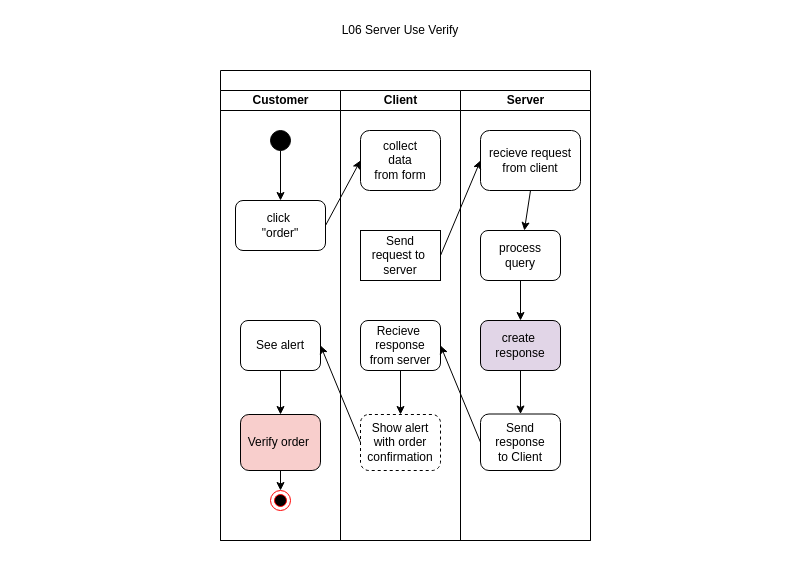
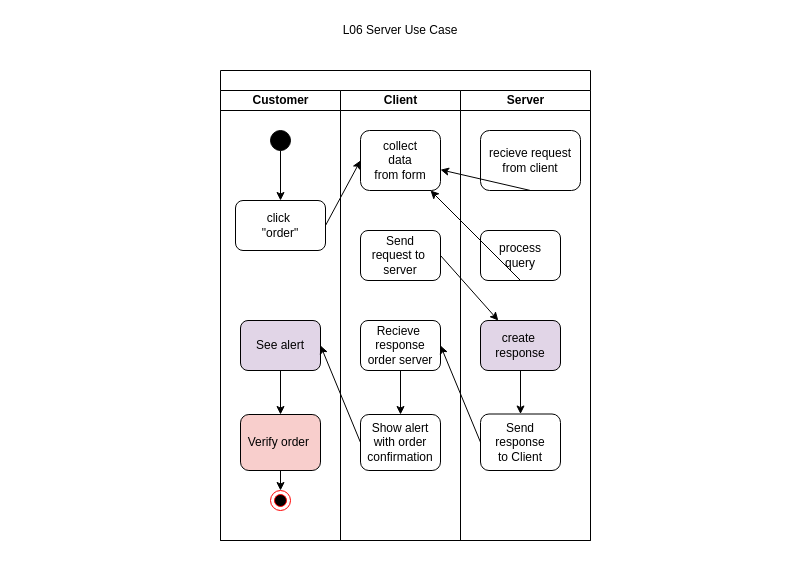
(401, 31) -> (401, 31)
(528, 207) -> (489, 181)
(449, 234) -> (467, 286)
(401, 256) -> (401, 256)
(521, 297) -> (478, 238)
(281, 346) -> (281, 346)
(401, 346) -> (401, 346)
(401, 443) -> (401, 443)
